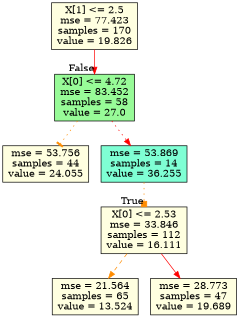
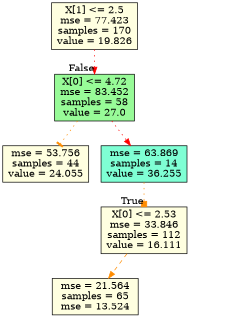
(95, 58) -> (95, 58)
(144, 164) -> (144, 164)
(95, 297) -> (95, 297)
(194, 297) -> none
